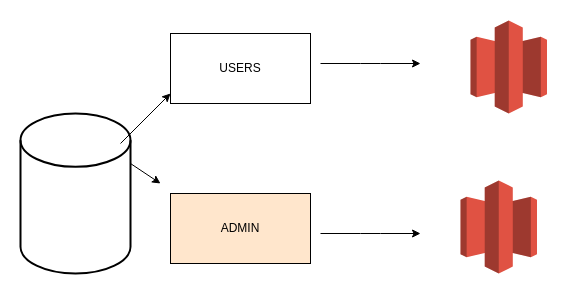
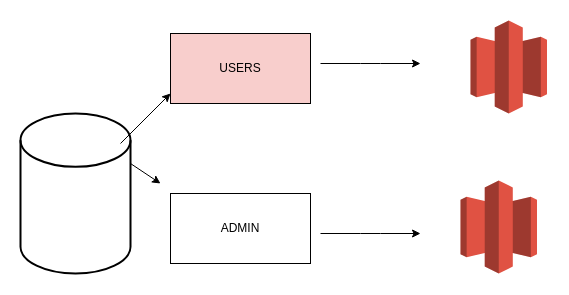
(241, 69) -> (241, 69)
(241, 229) -> (241, 229)
